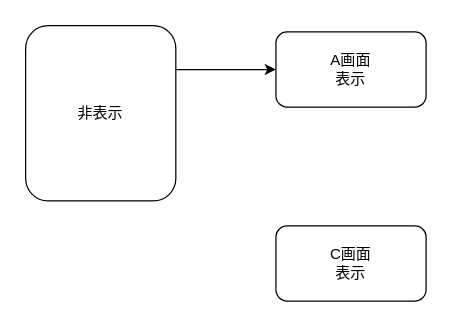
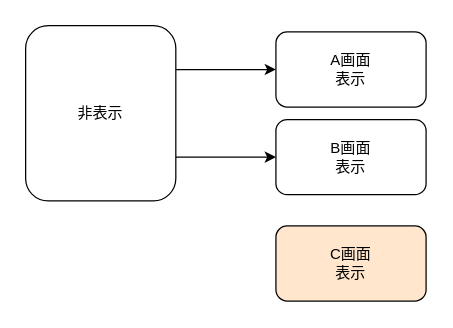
none -> (222, 157)
none -> (351, 157)
(351, 263) -> (351, 263)
